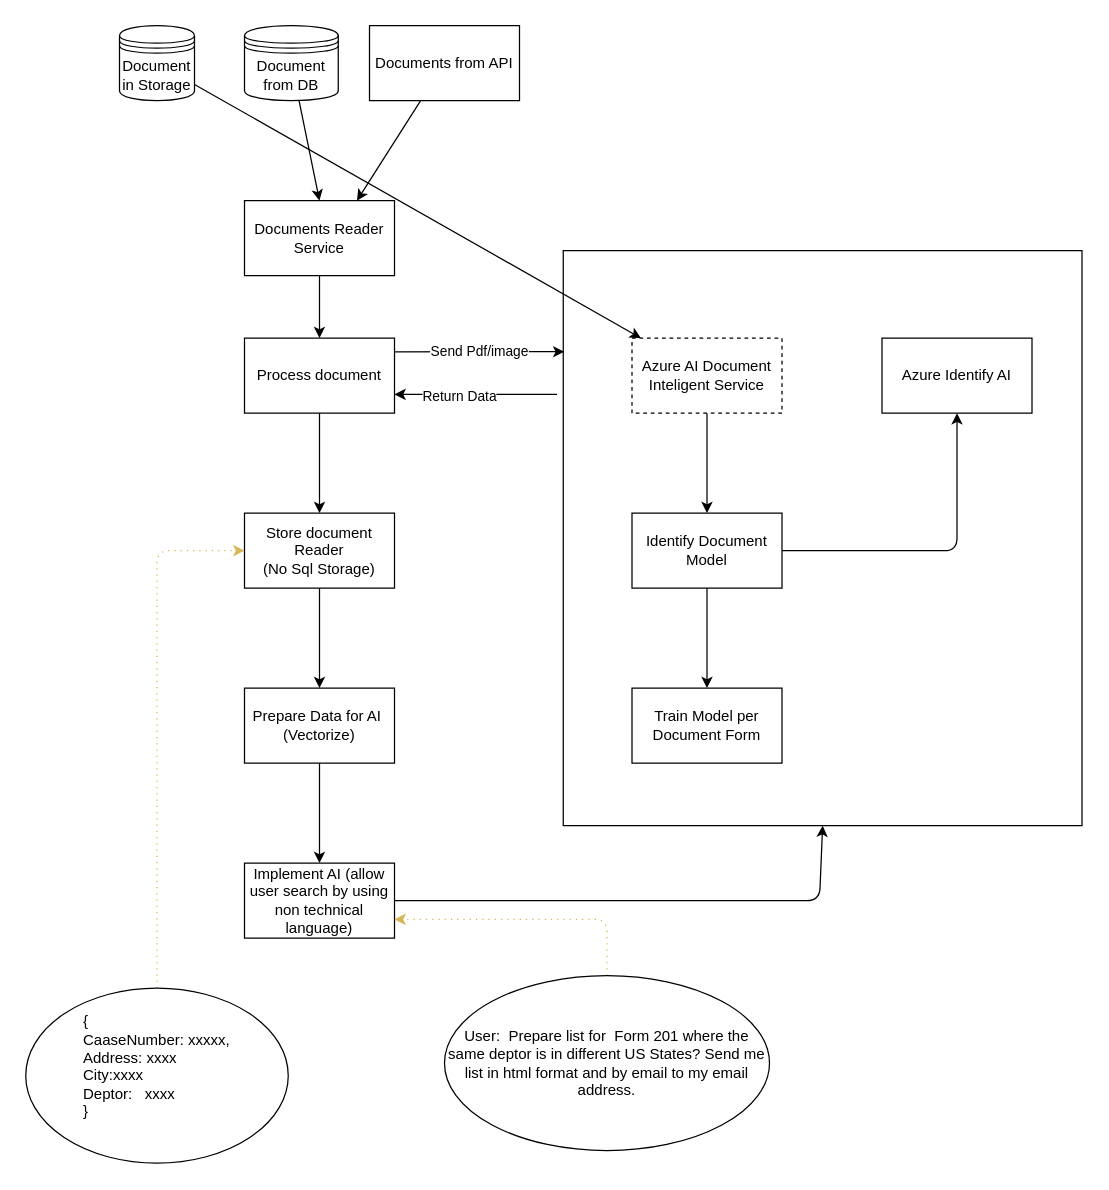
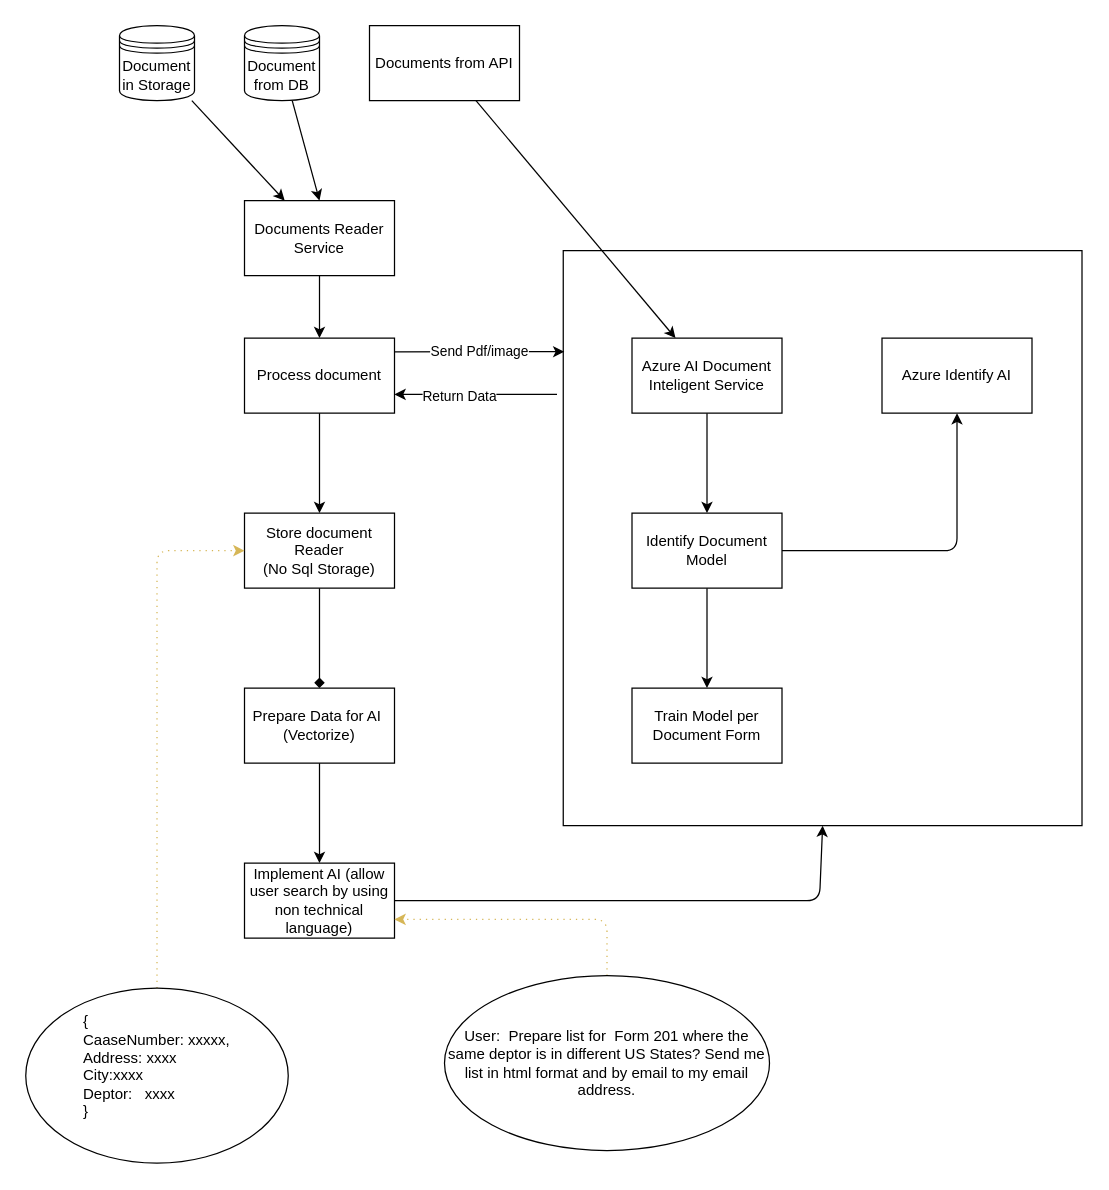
(291, 63) -> (282, 63)
(391, 147) -> (573, 216)
(473, 243) -> (235, 148)
(707, 376) -> (707, 376)
(319, 678) -> (319, 677)
